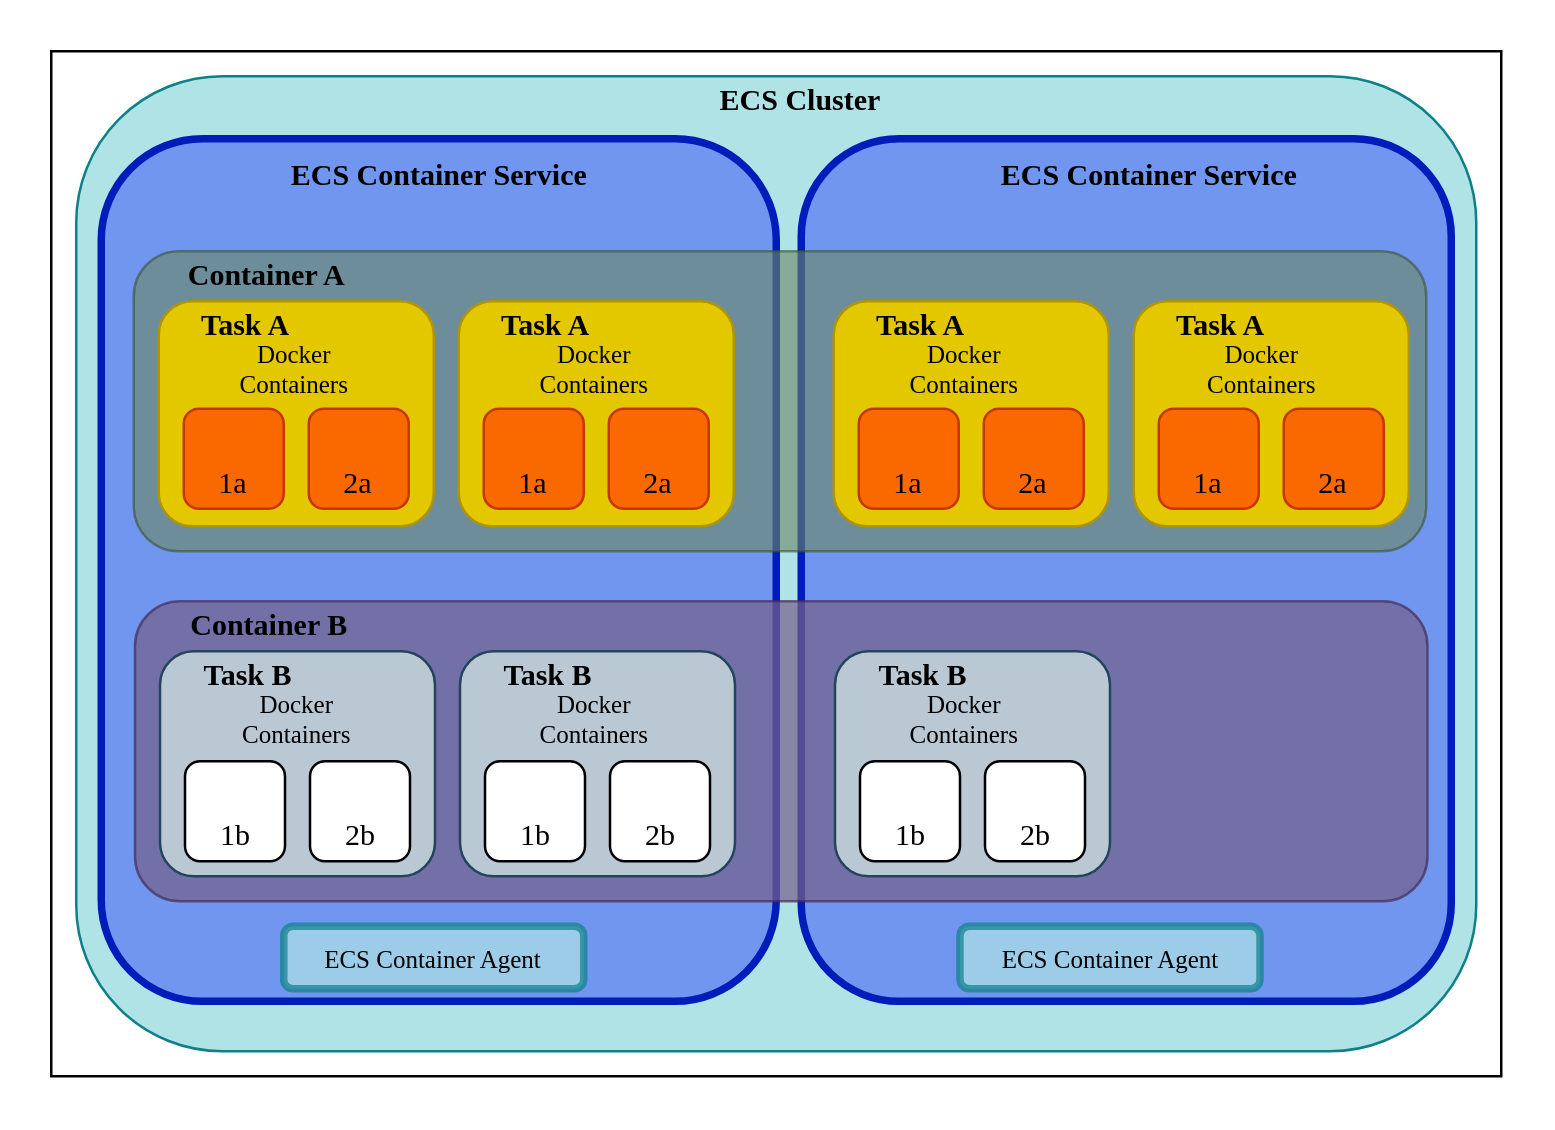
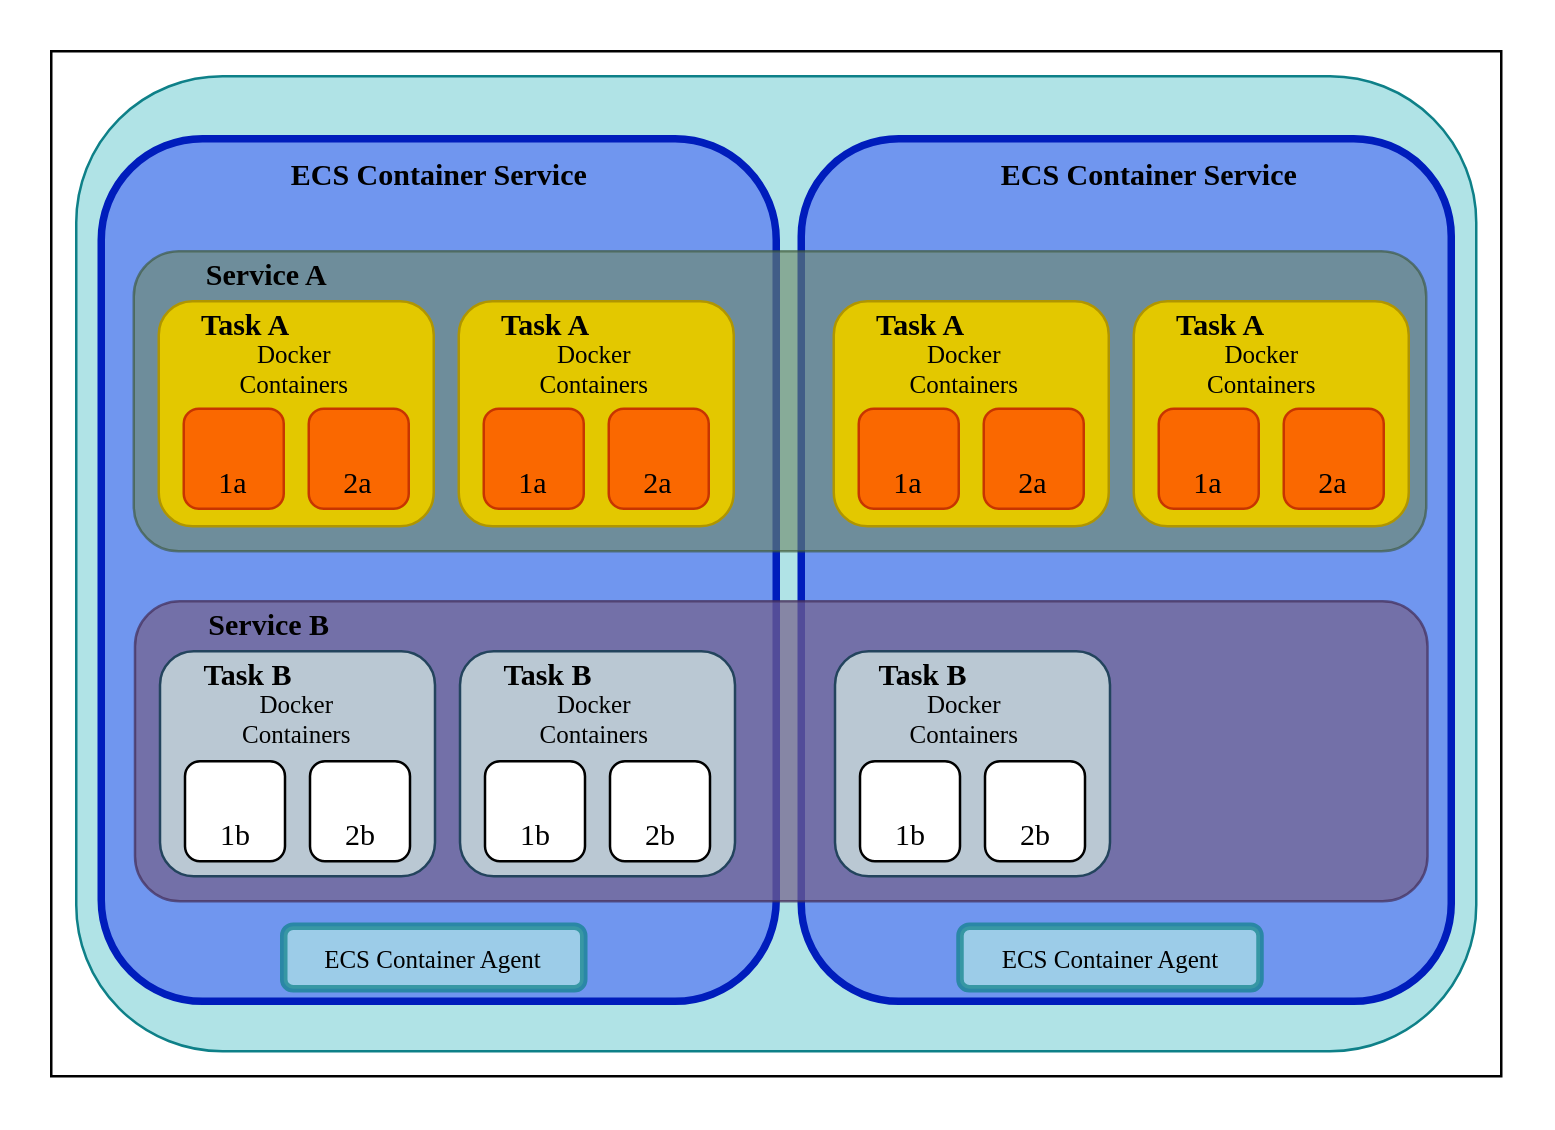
(801, 101) -> none
(268, 276) -> (268, 276)
(270, 626) -> (270, 626)
